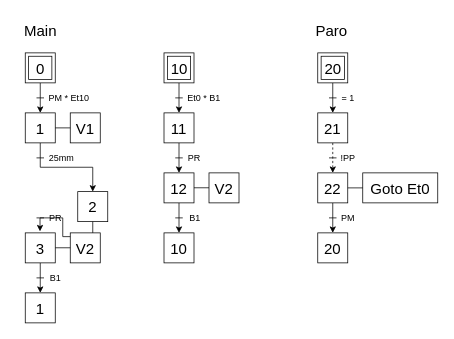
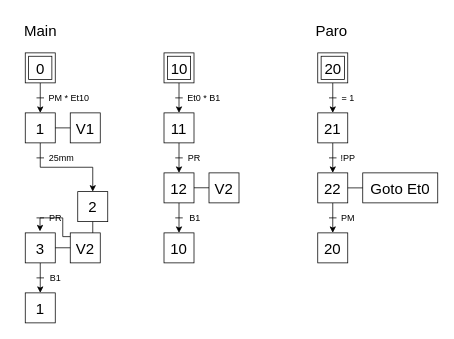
(333, 154) -> (333, 154)
